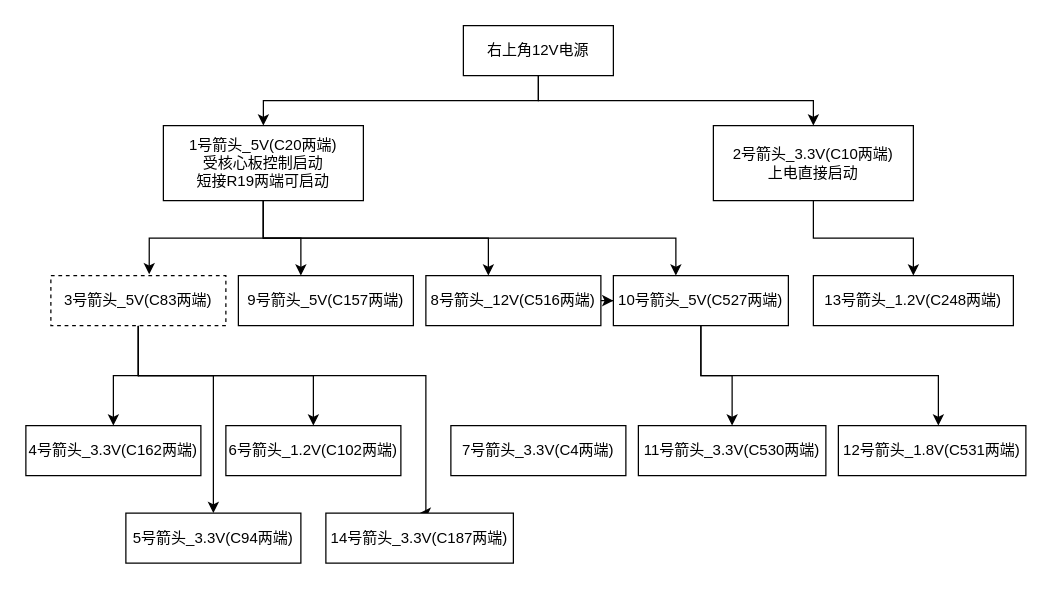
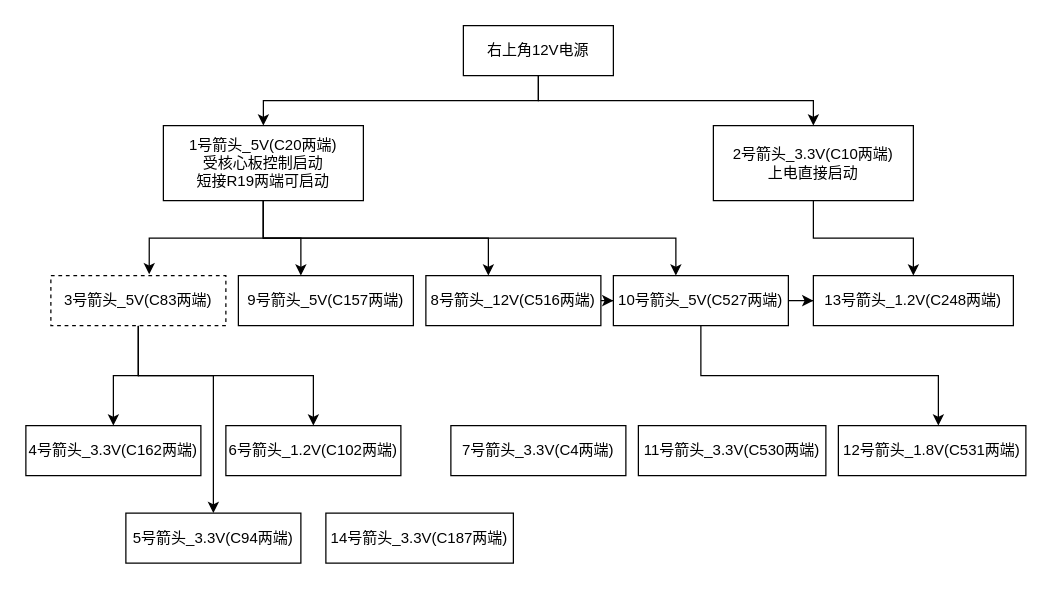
(426, 390) -> none
(732, 398) -> (805, 301)
